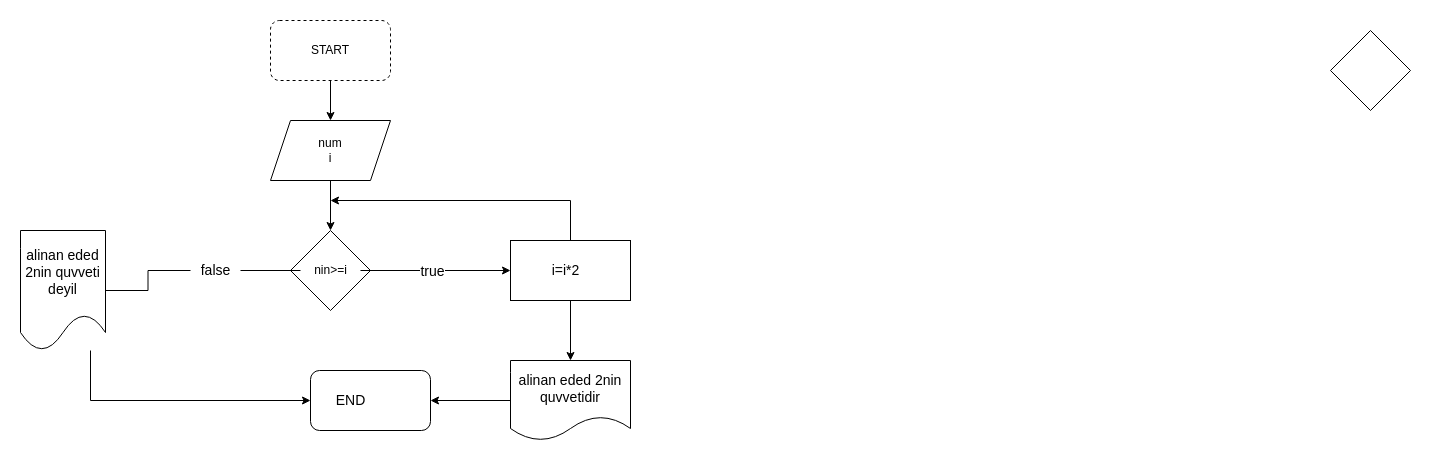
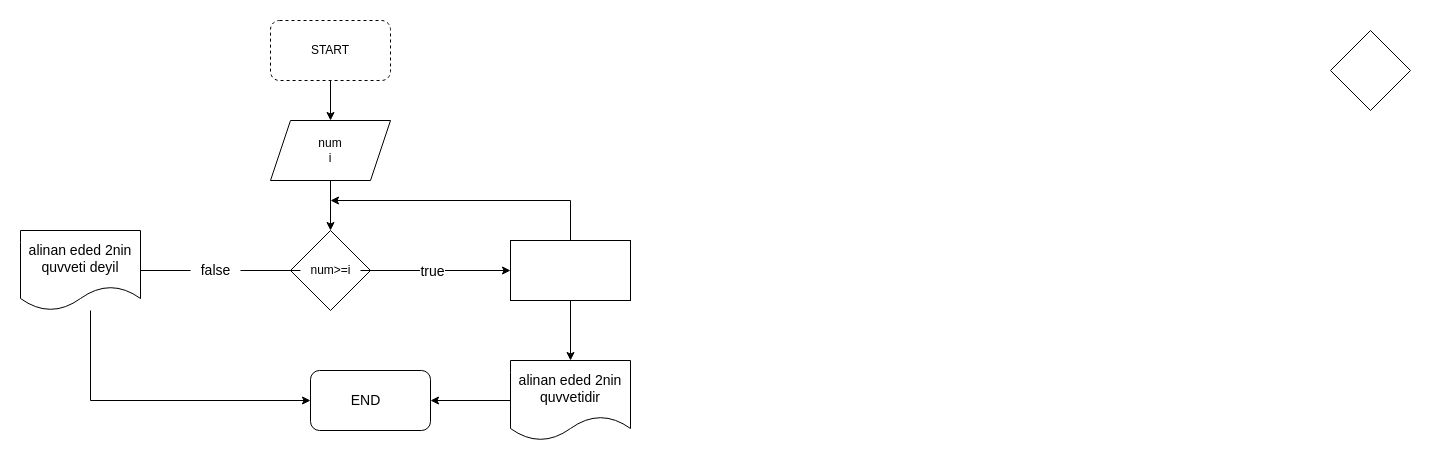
(331, 271) -> (331, 271)
(566, 271) -> none
(63, 291) -> (81, 271)
(351, 401) -> (366, 401)
